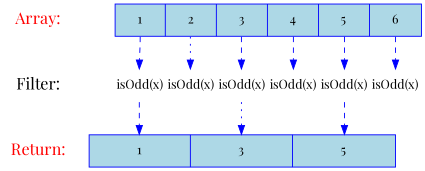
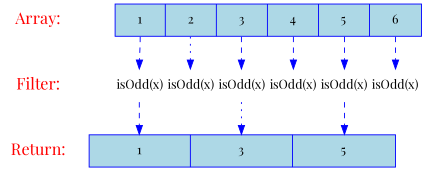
(38, 86) -> (38, 86)
